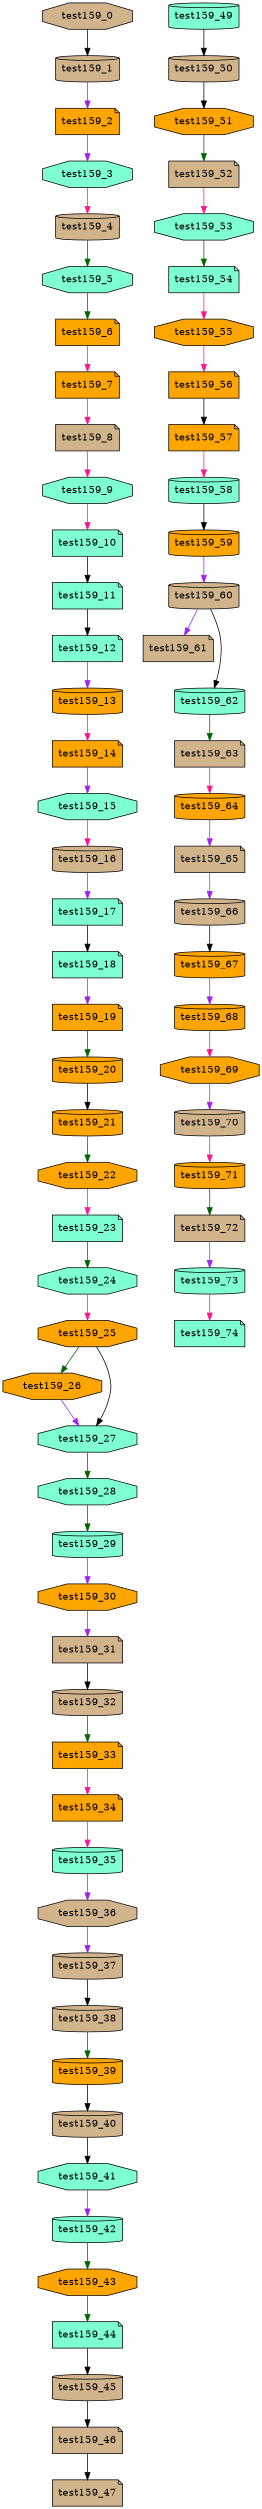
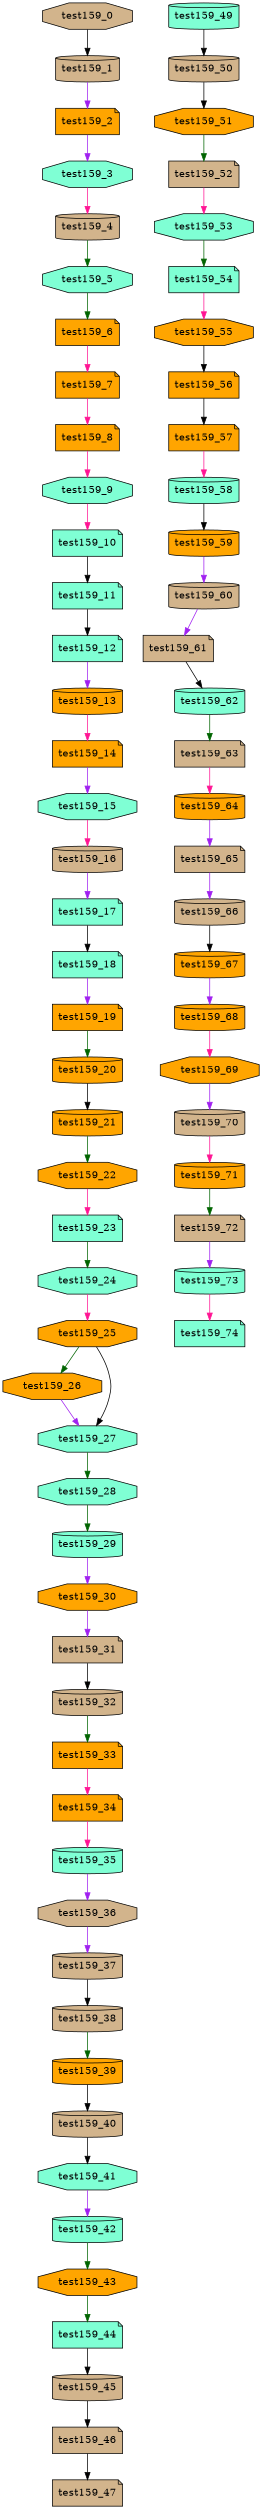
(204, 355) -> (204, 355)
(88, 438) -> (88, 438)
(221, 644) -> (192, 672)
